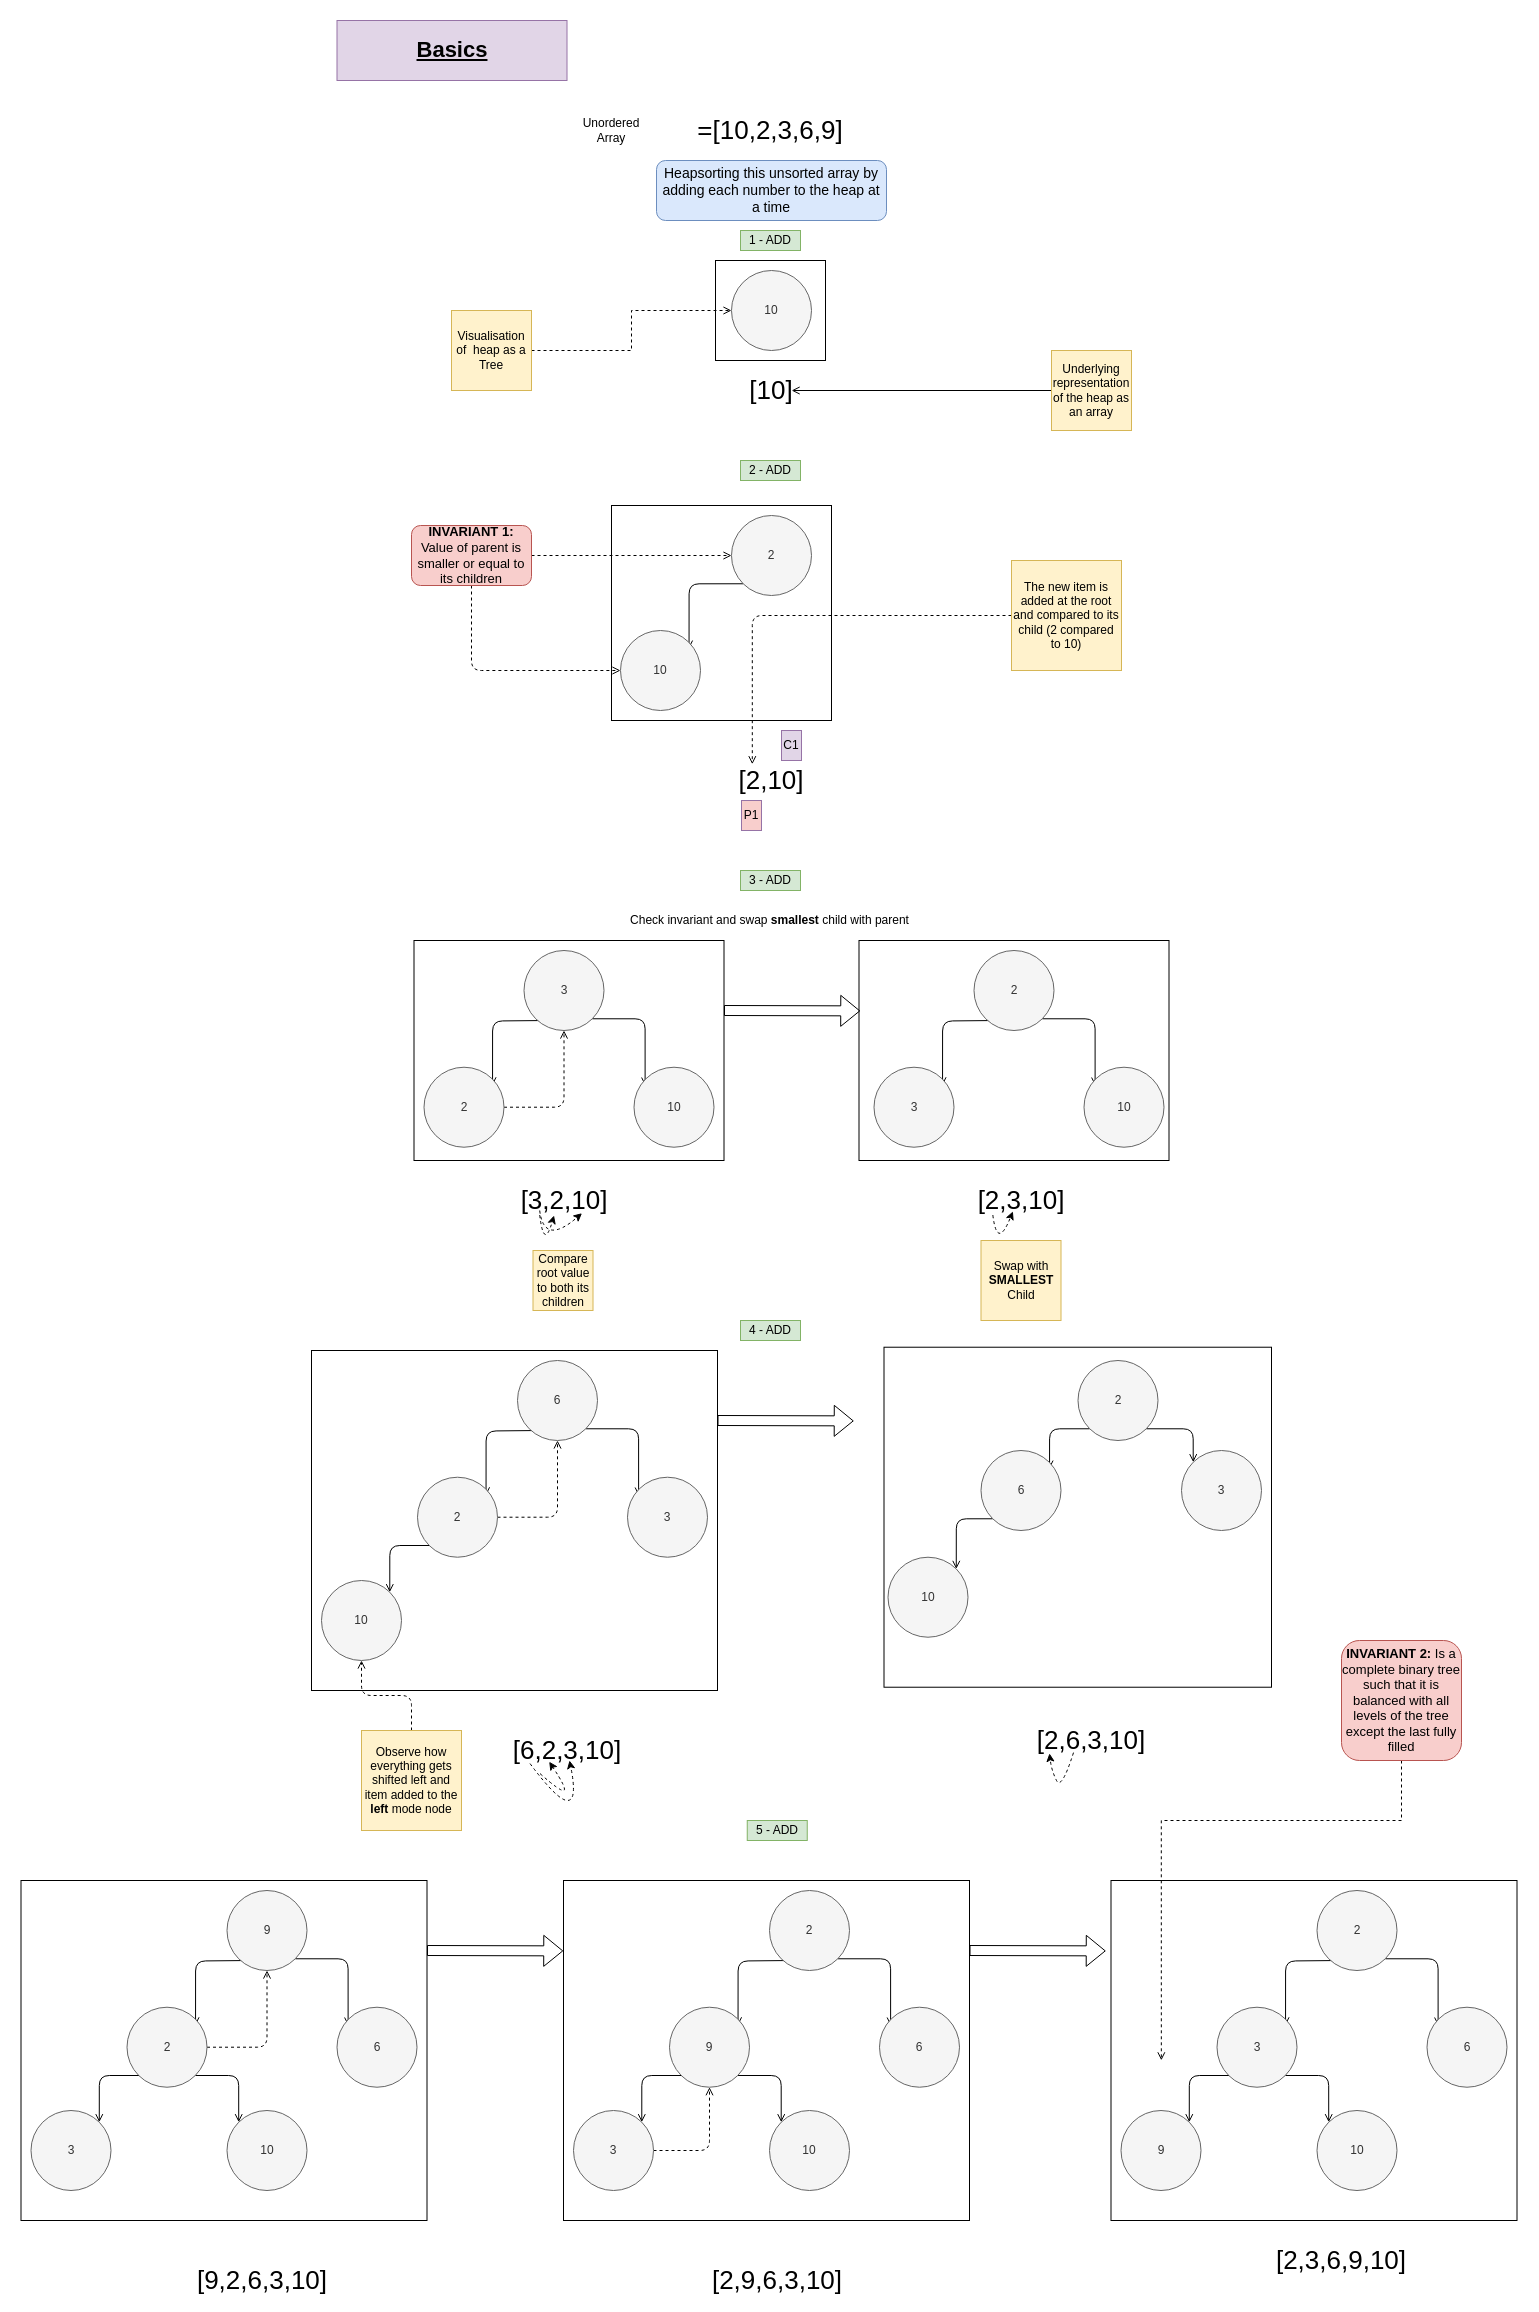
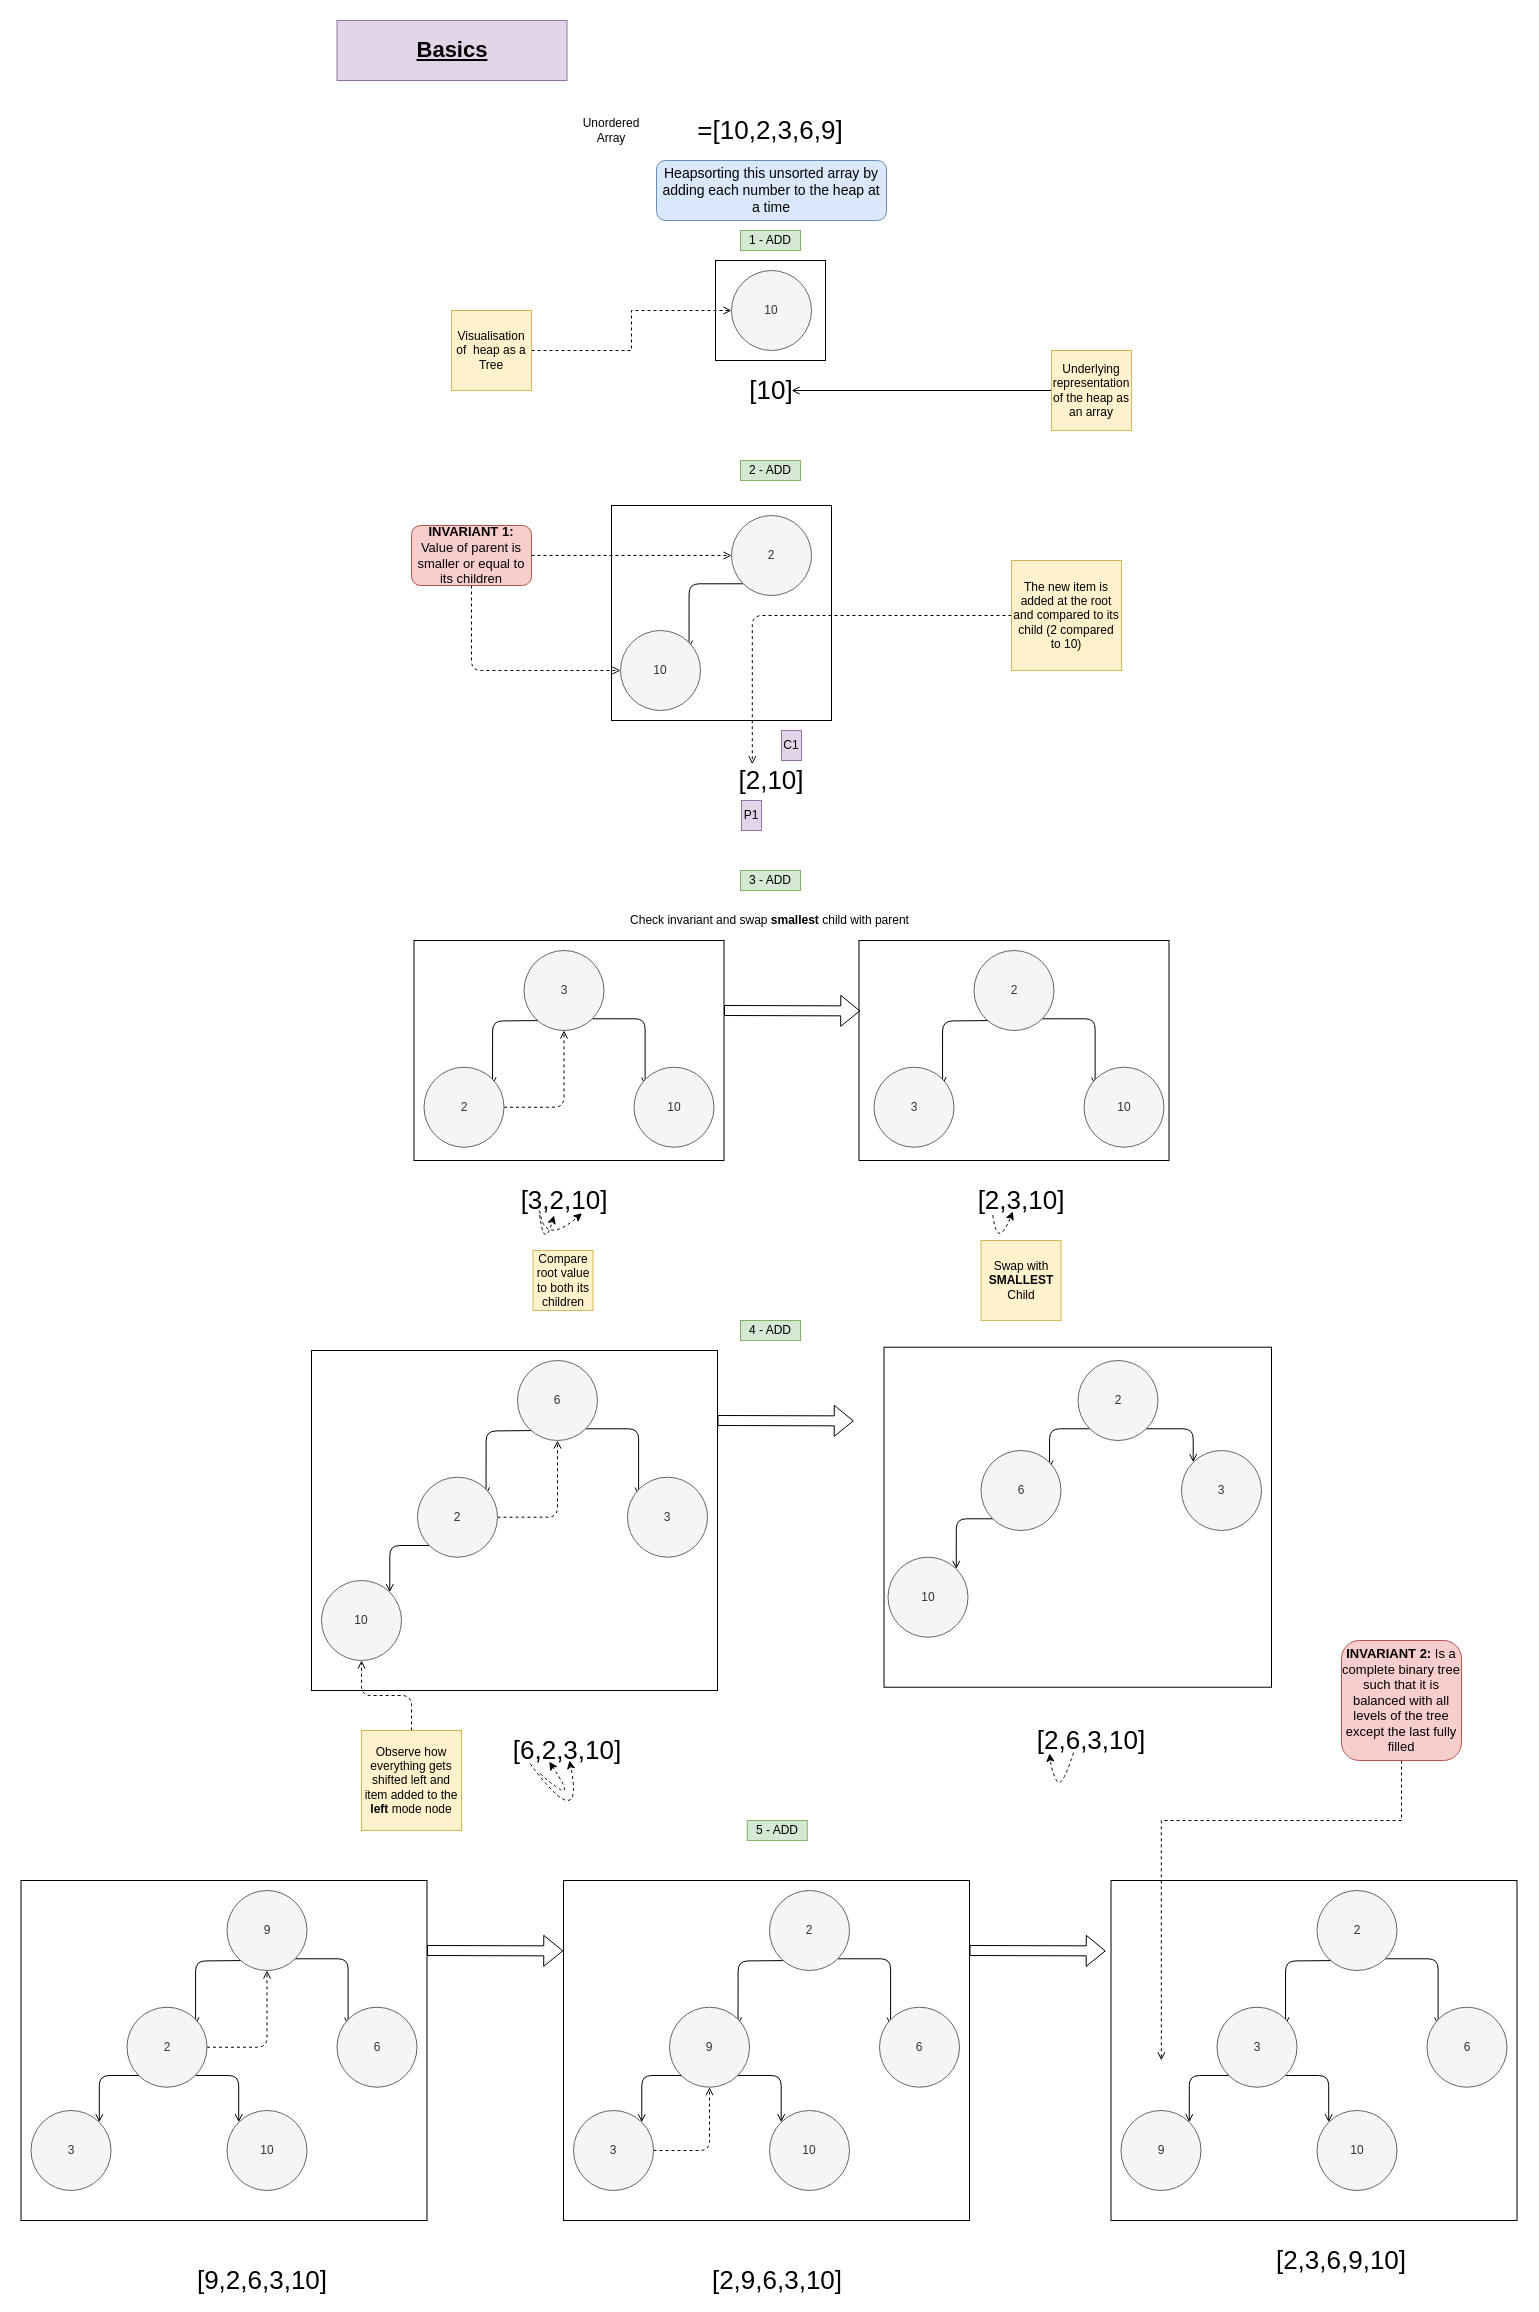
(752, 816) -> (752, 816)
